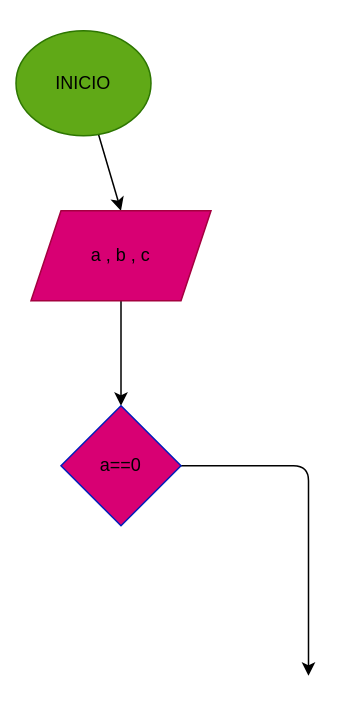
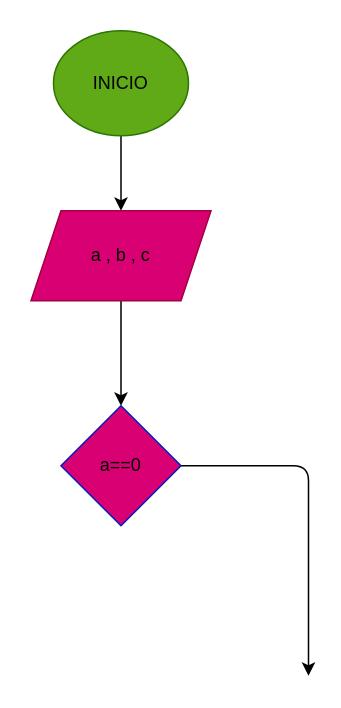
(83, 83) -> (121, 83)
